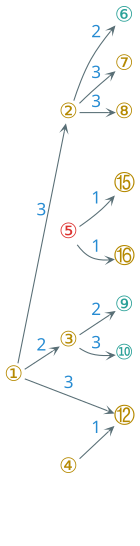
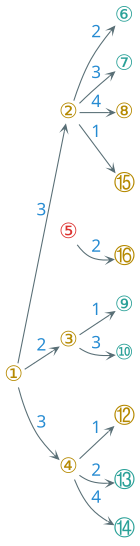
(125, 64) -> (125, 64)
(96, 103) -> (96, 103)
(95, 215) -> (95, 146)
(96, 248) -> (96, 248)
(96, 311) -> (96, 311)
(66, 395) -> (31, 424)
none -> (125, 481)
none -> (125, 530)
